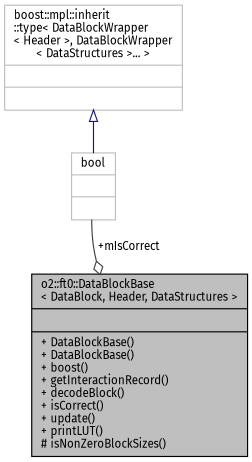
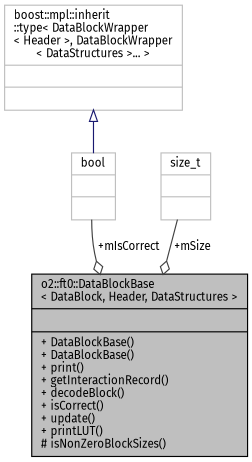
none -> (186, 186)
(65, 368) -> (62, 368)
